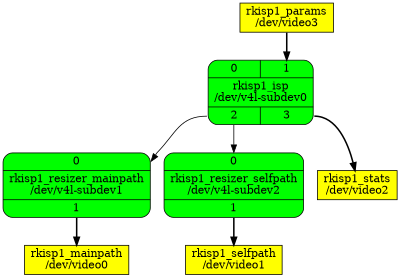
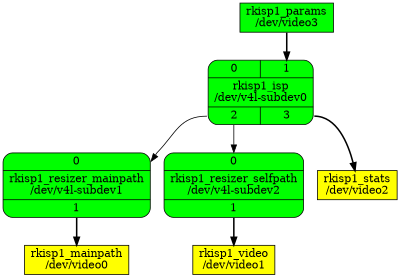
(287, 18) -> (287, 18)
(234, 260) -> (234, 260)
